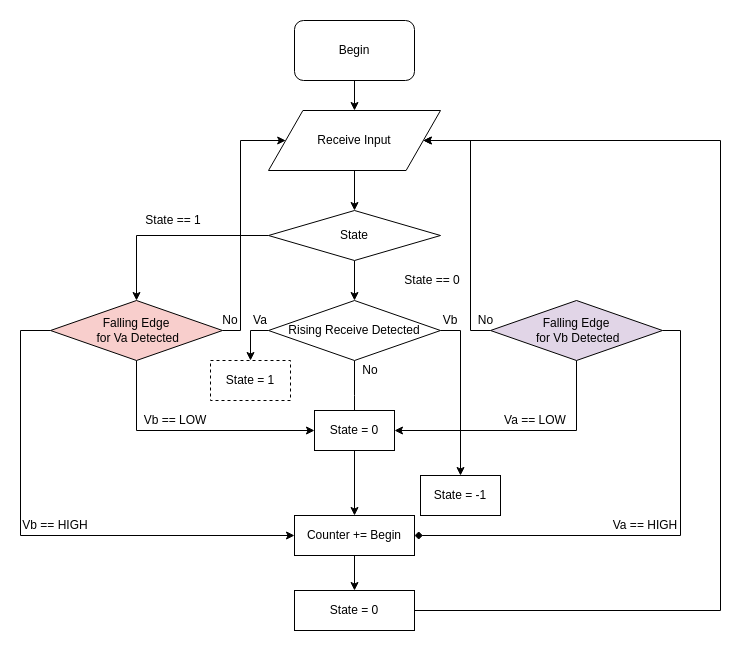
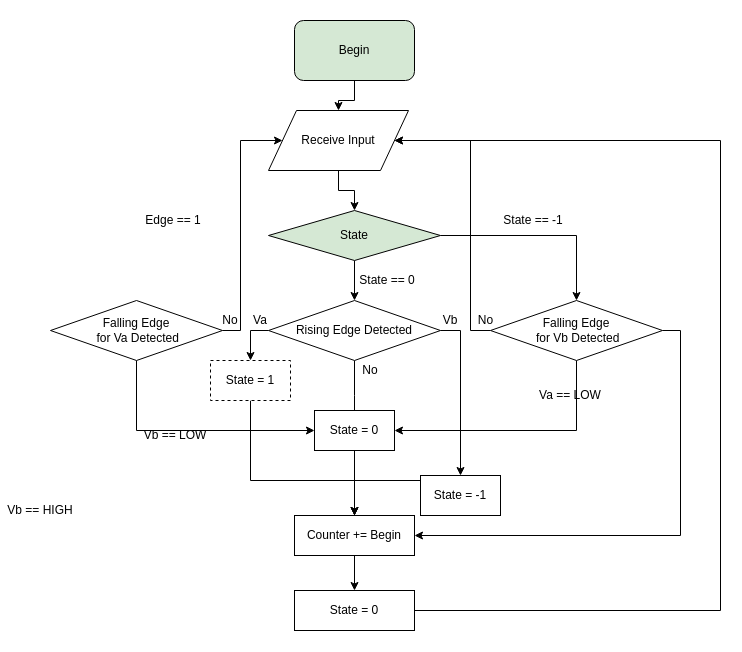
(355, 51) -> (355, 51)
(355, 141) -> (339, 141)
(174, 221) -> (174, 221)
none -> (534, 221)
(174, 236) -> (538, 236)
(355, 236) -> (355, 236)
(433, 281) -> (388, 281)
(137, 331) -> (137, 331)
(355, 331) -> (355, 331)
(577, 331) -> (577, 331)
(176, 421) -> (176, 436)
(536, 421) -> (571, 396)
none -> (262, 481)
none -> (389, 481)
(56, 526) -> (41, 511)
(646, 526) -> none
(37, 536) -> none
(423, 536) -> (423, 536)
